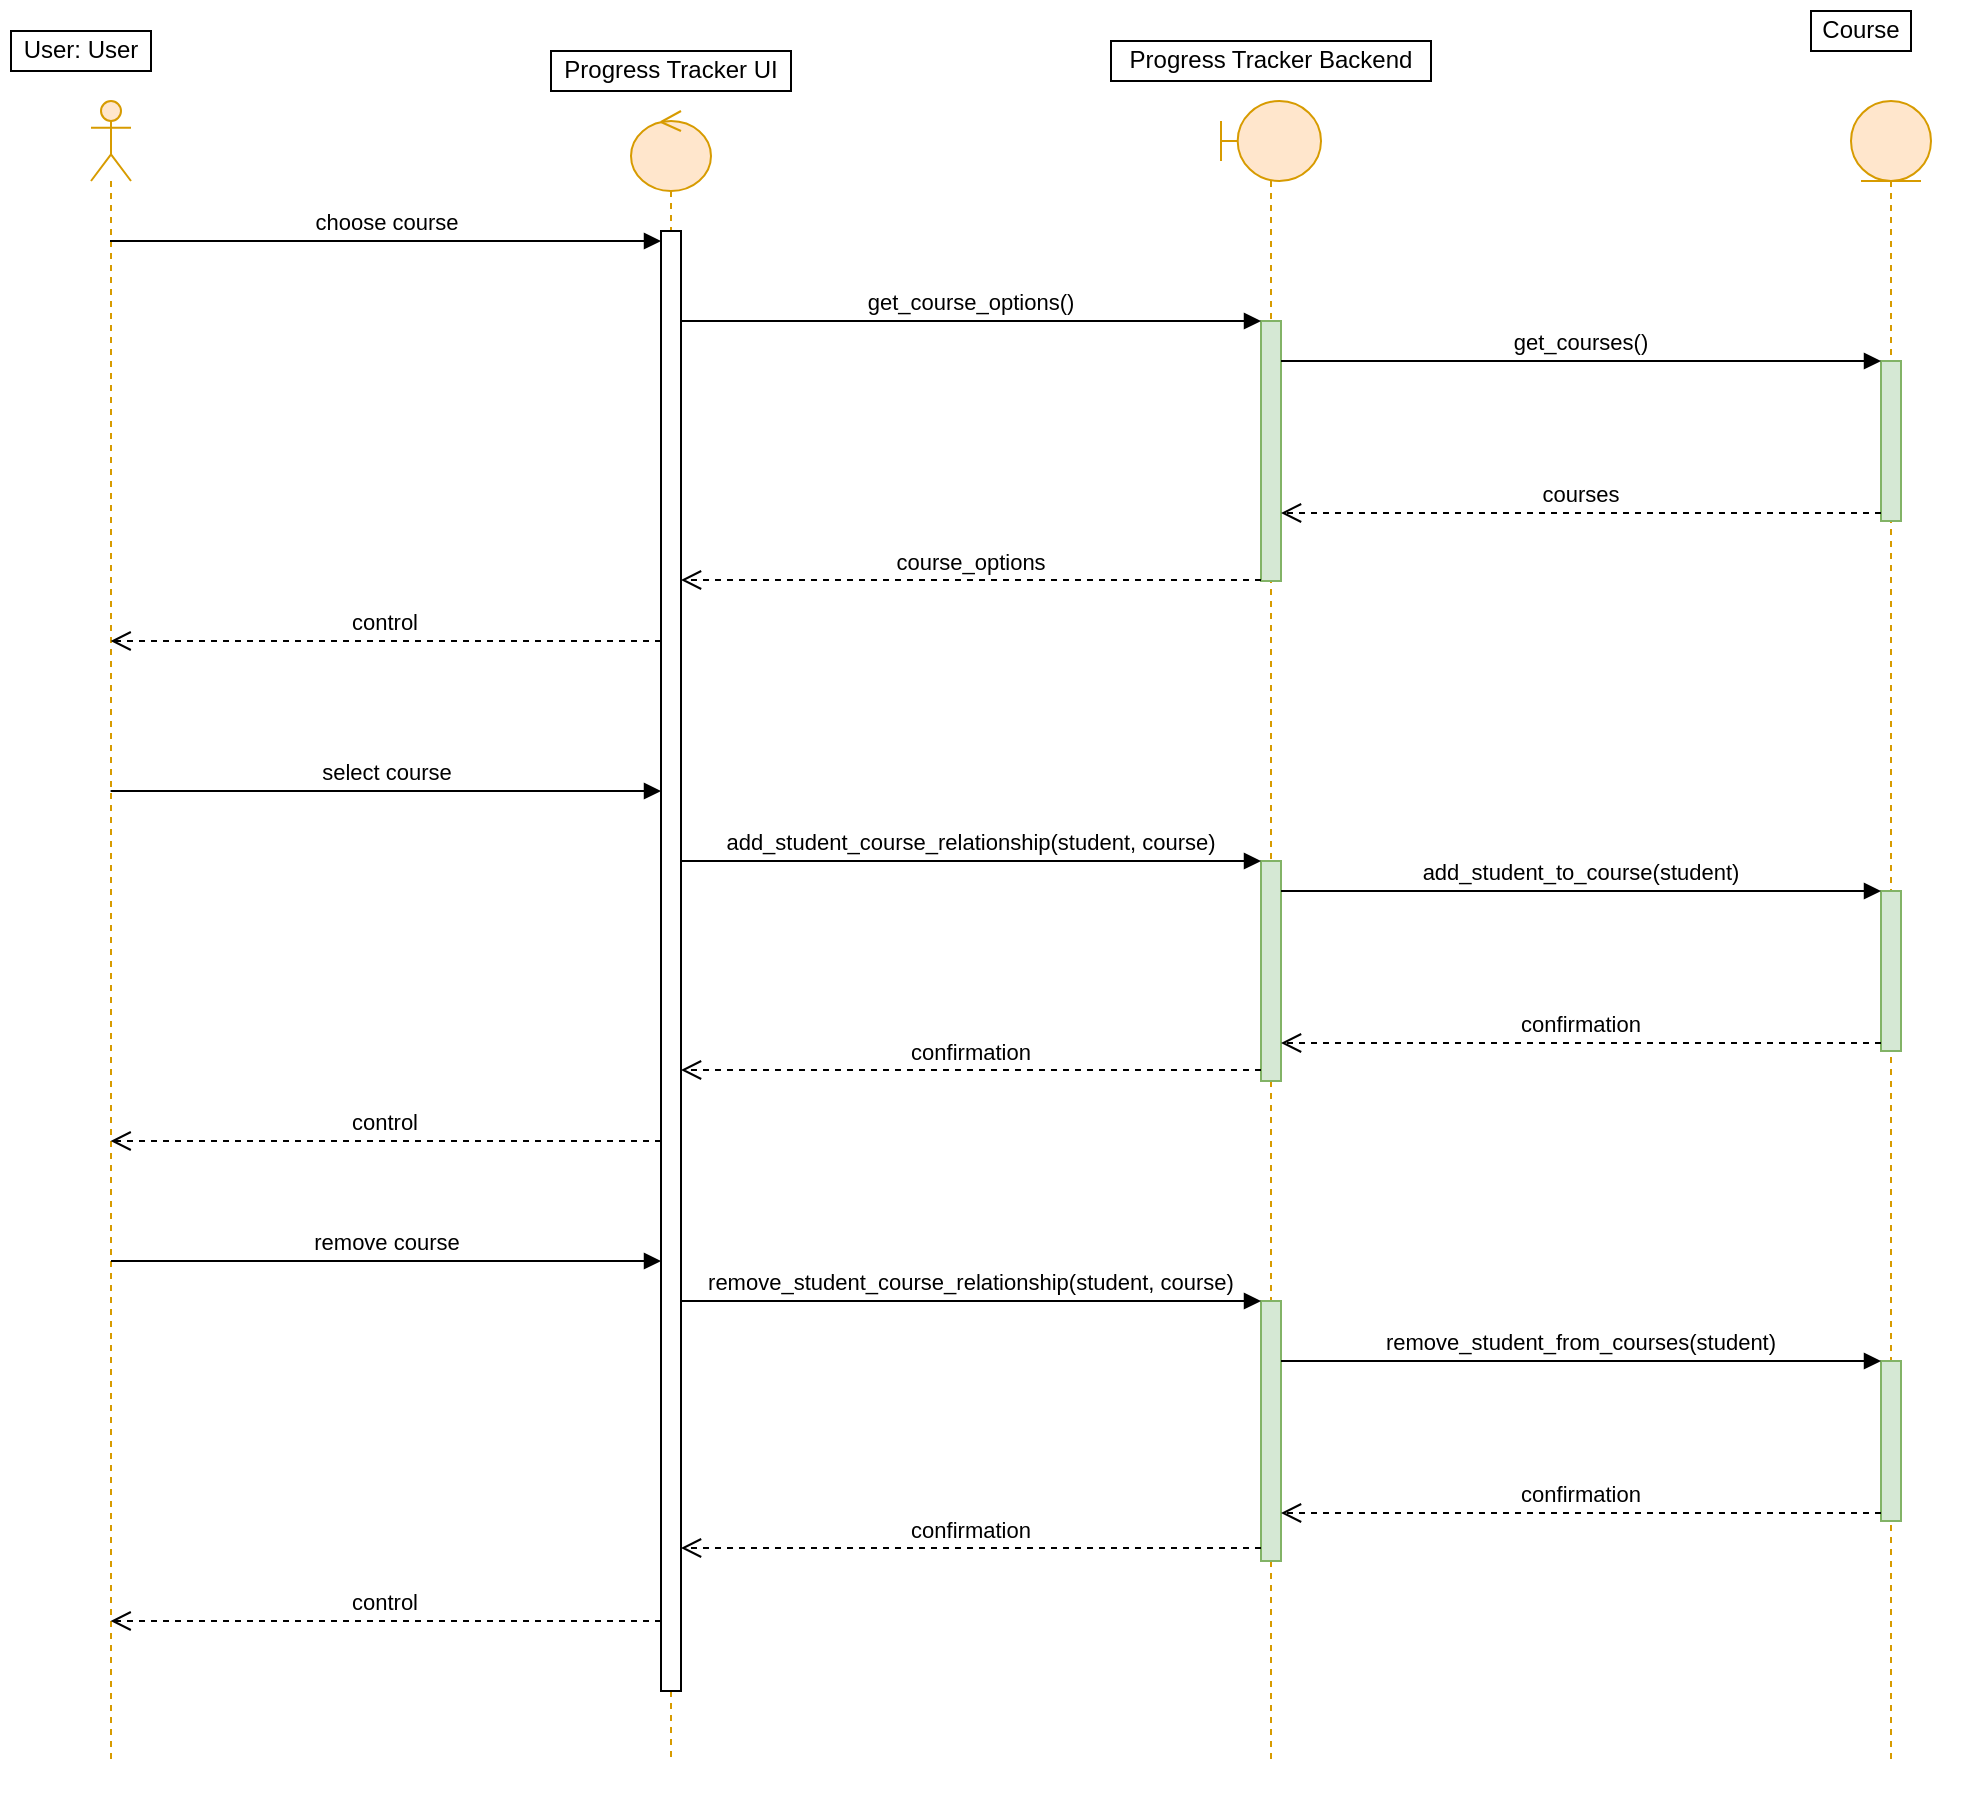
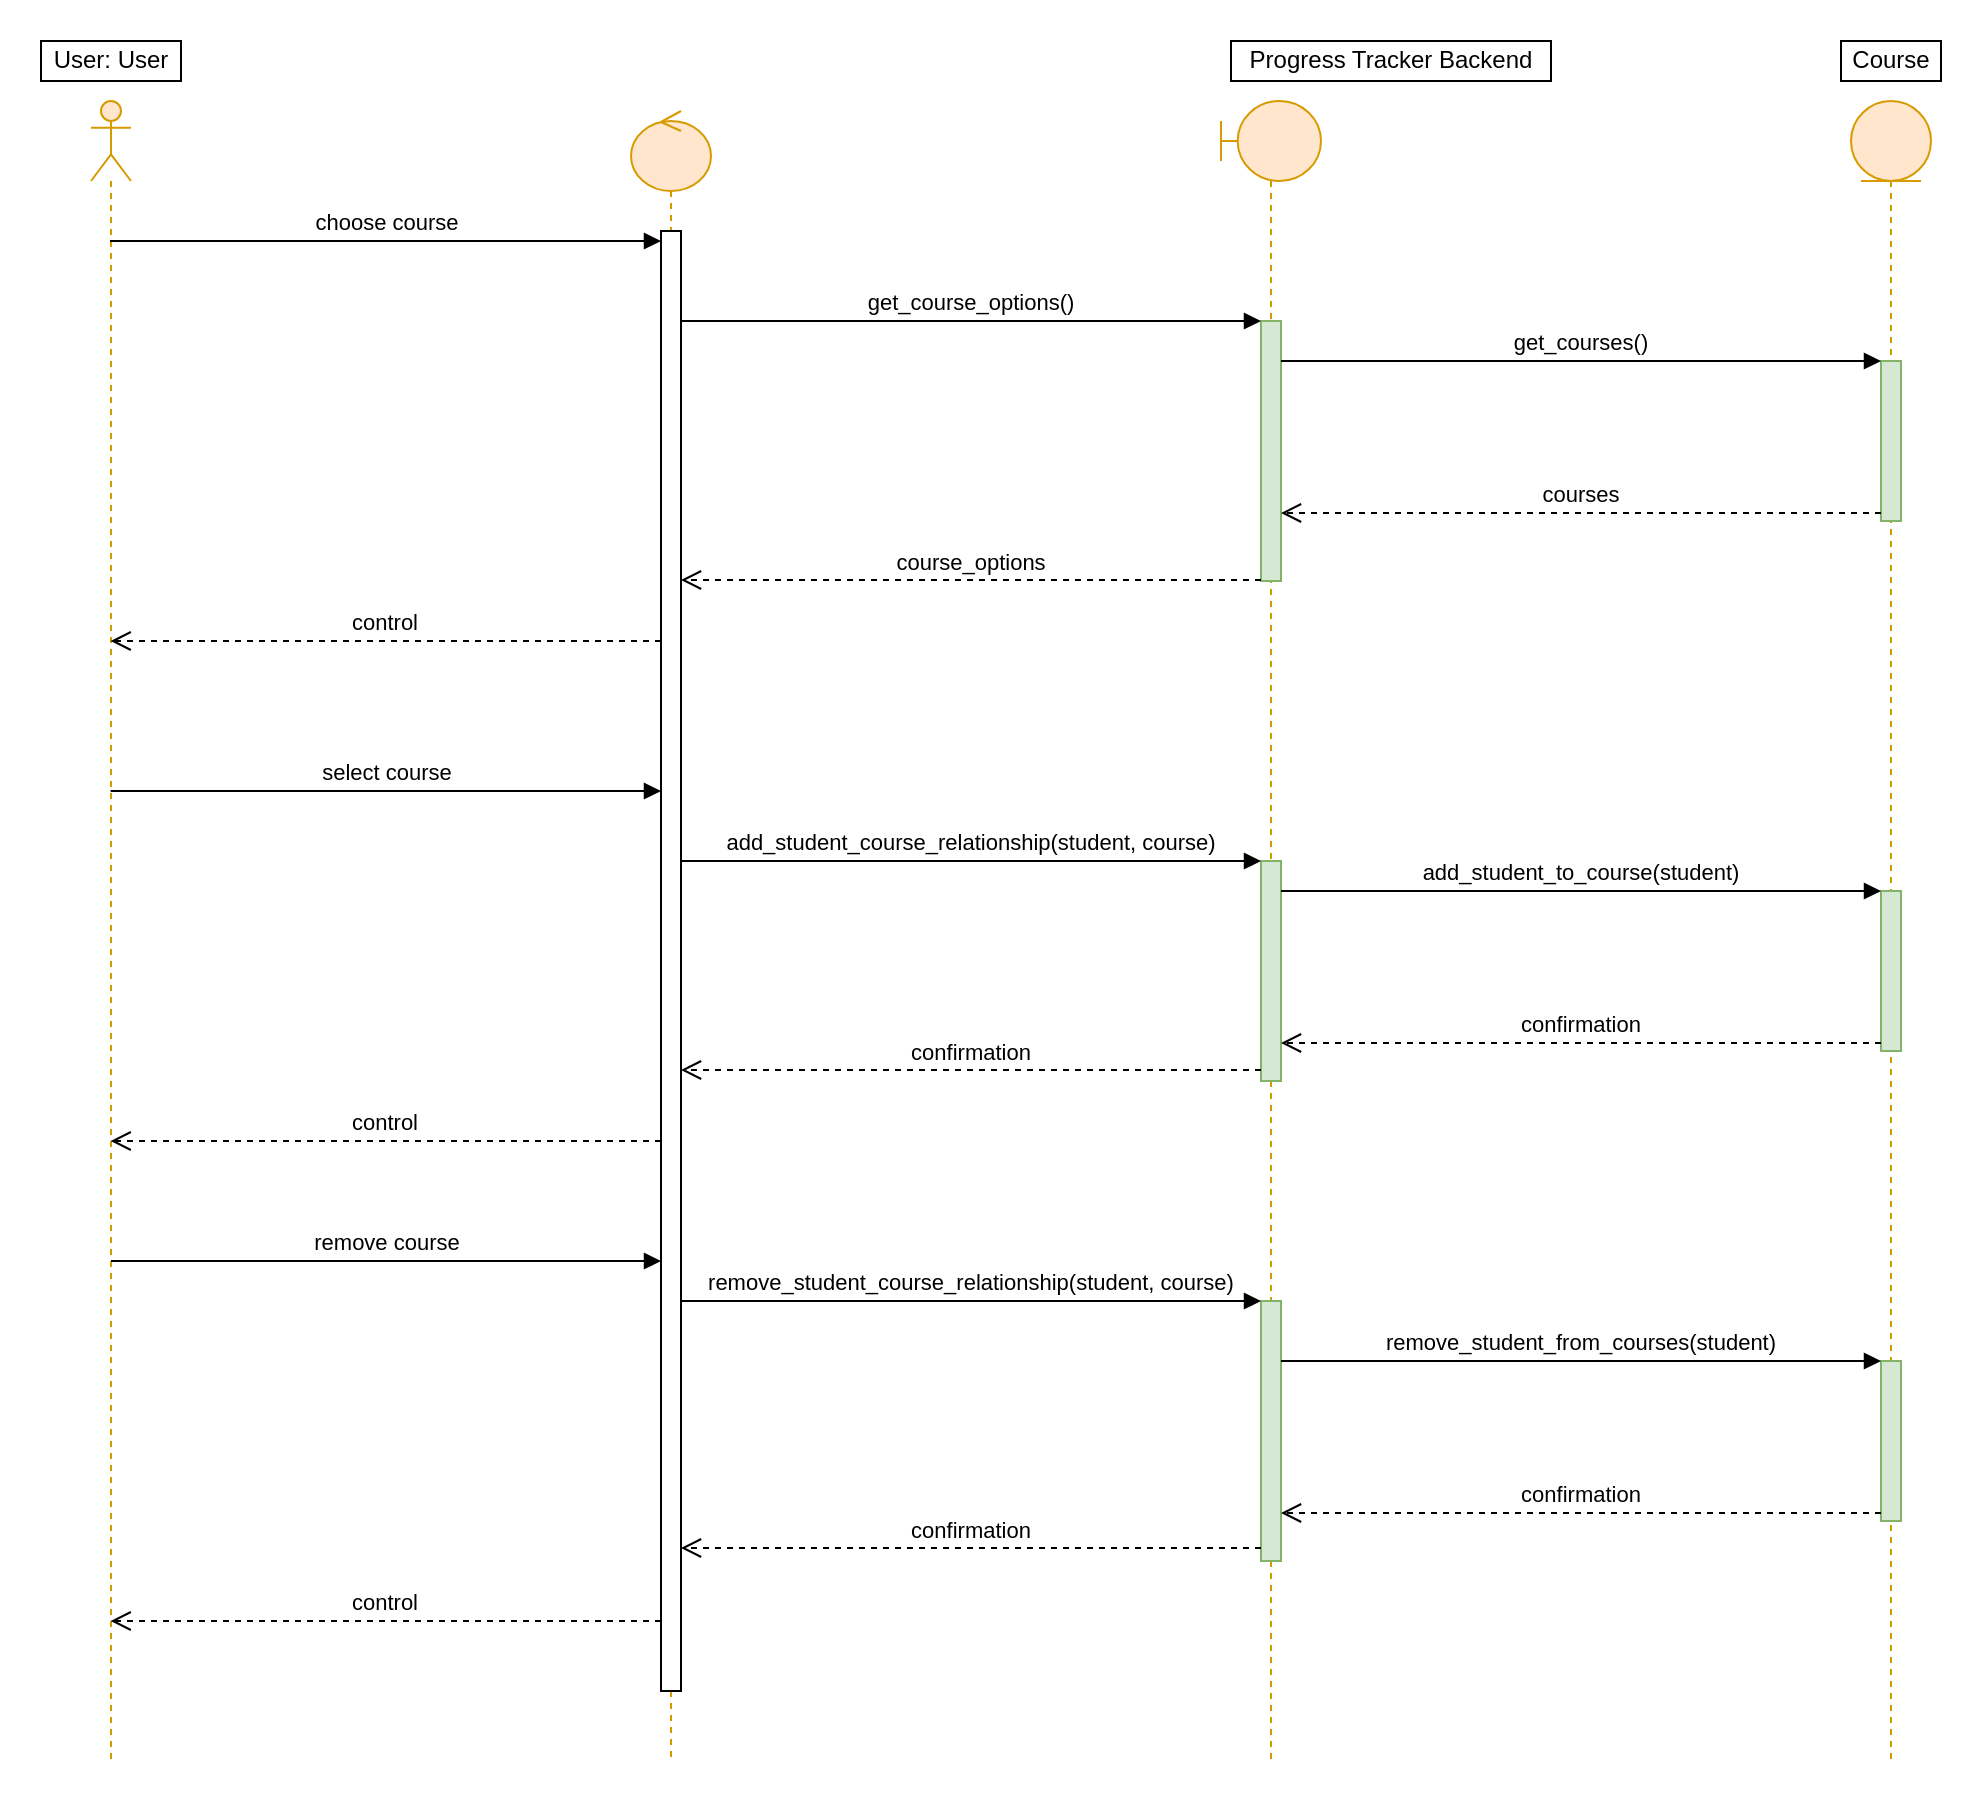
(1861, 31) -> (1891, 61)
(81, 51) -> (111, 61)
(1271, 61) -> (1391, 61)
(671, 71) -> none
